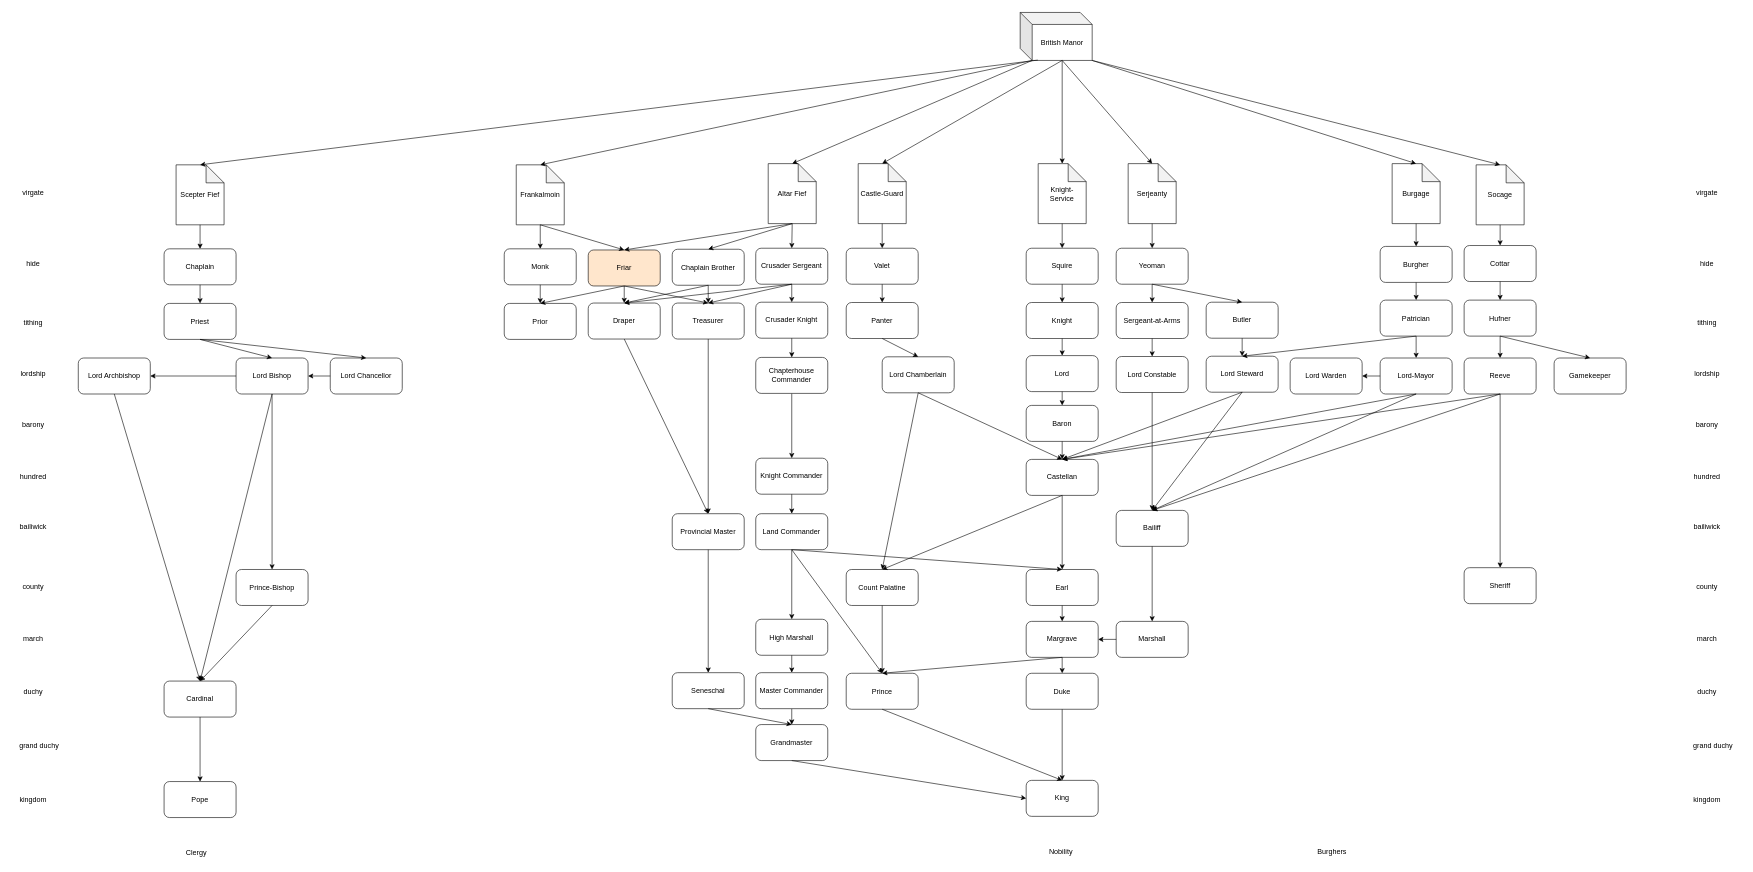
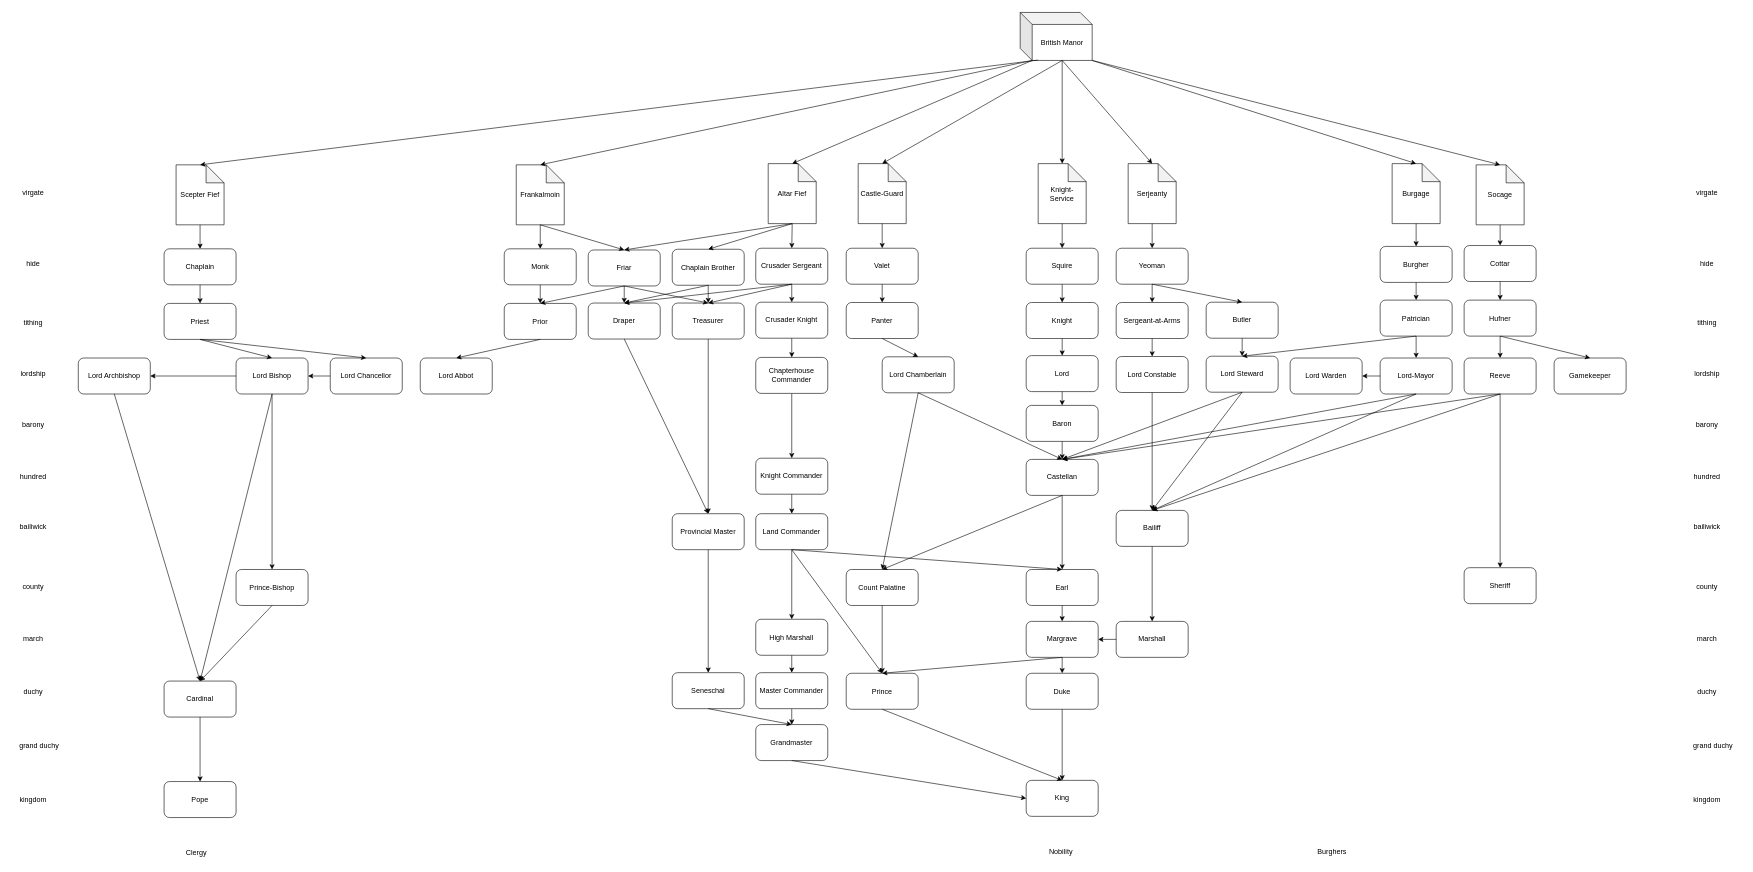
(624, 268) -> (624, 268)
none -> (499, 348)
none -> (456, 376)
